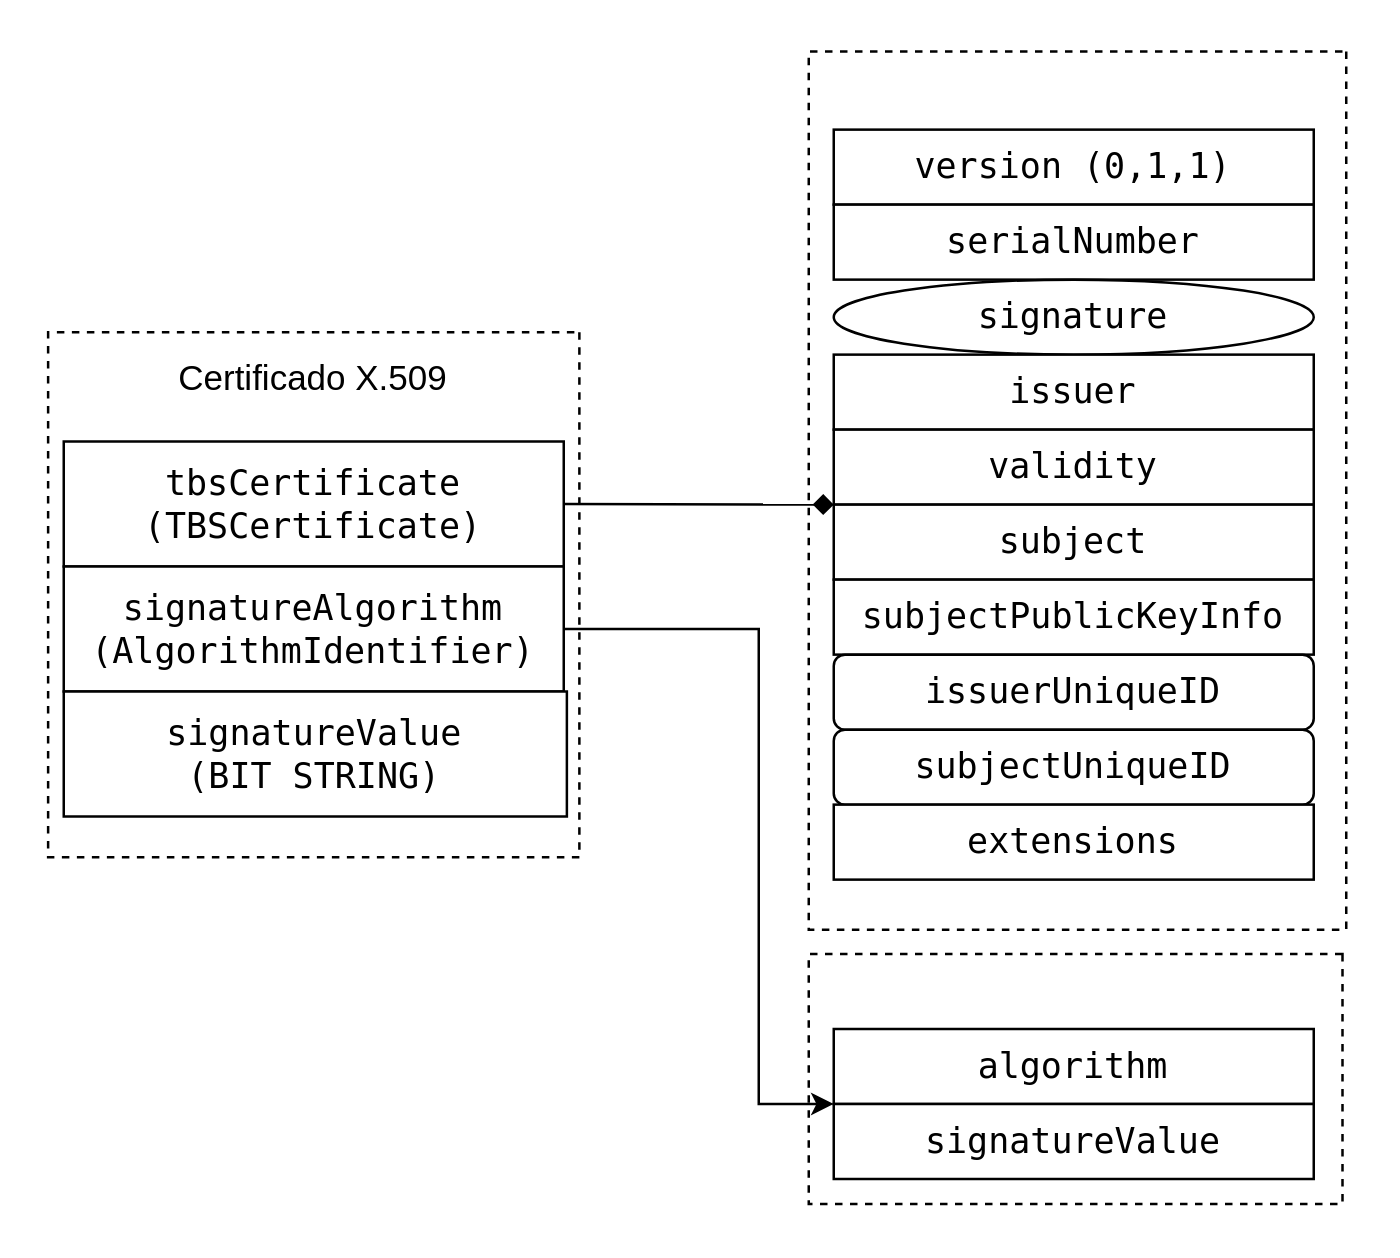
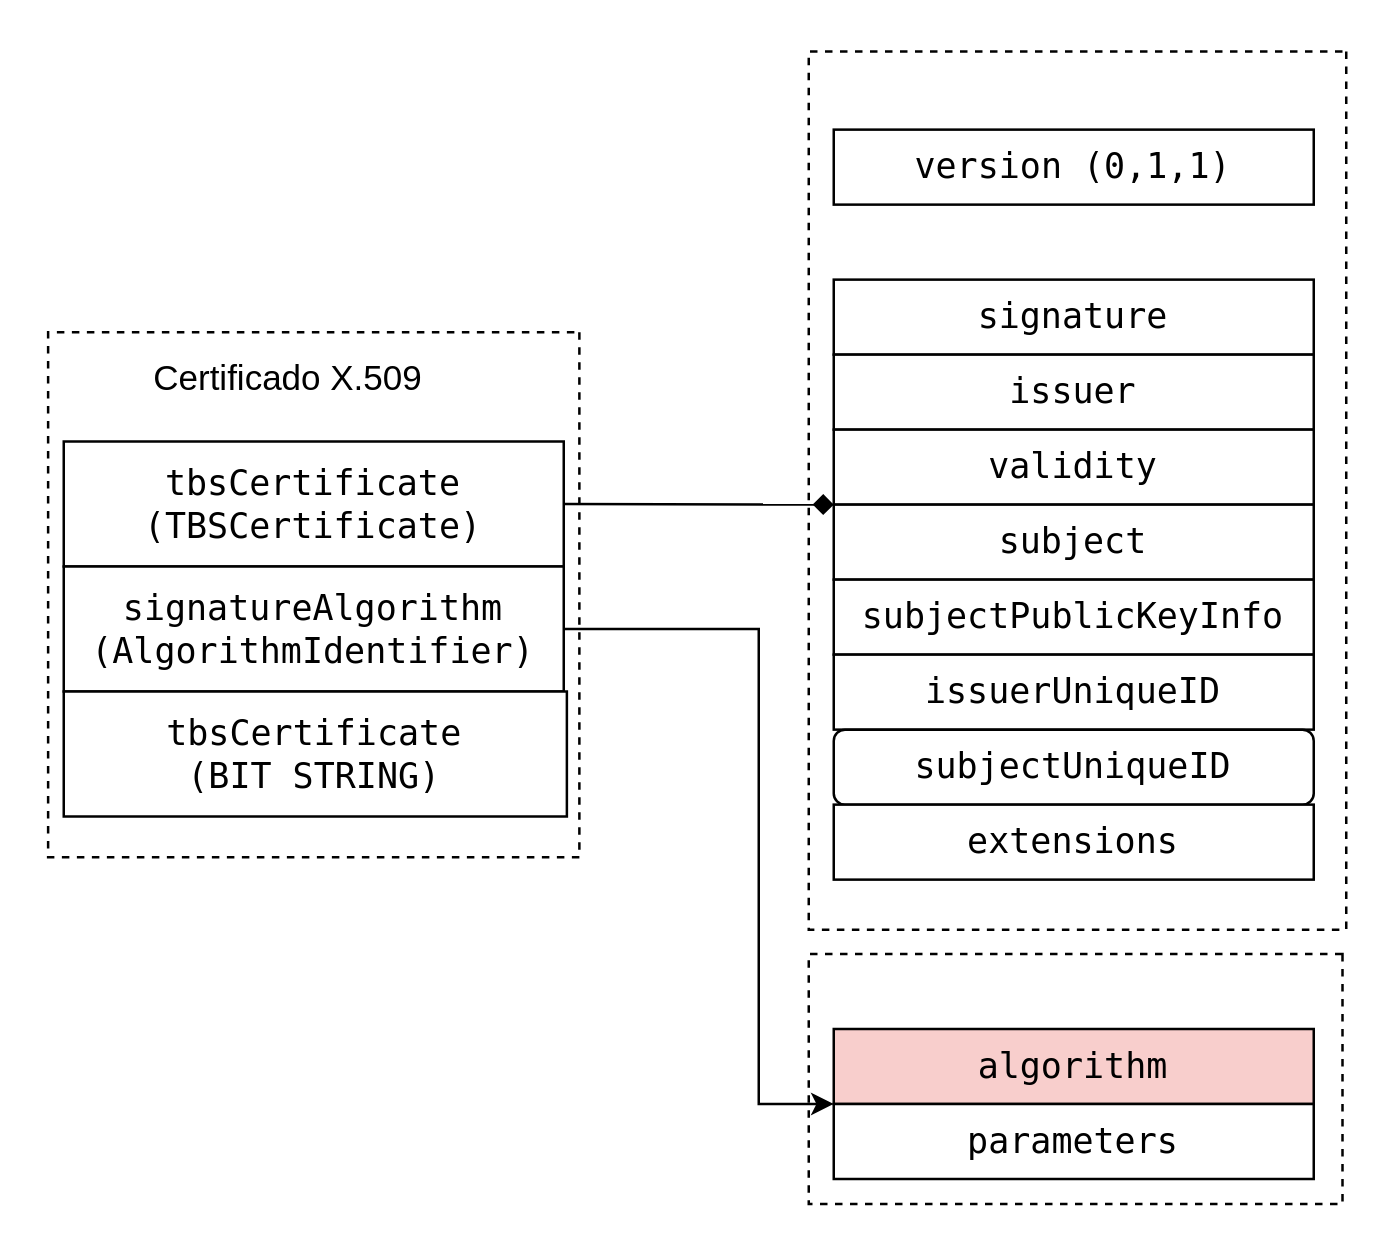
(1074, 242) -> none
(1074, 317) -> (1074, 317)
(314, 379) -> (289, 379)
(1074, 692) -> (1074, 692)
(315, 754) -> (315, 754)
(1074, 1066) -> (1074, 1066)
(1074, 1141) -> (1074, 1141)
